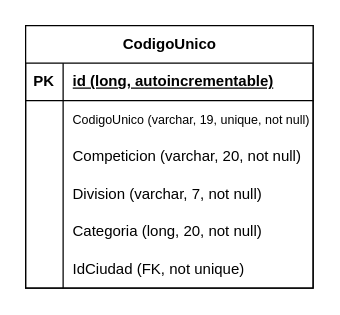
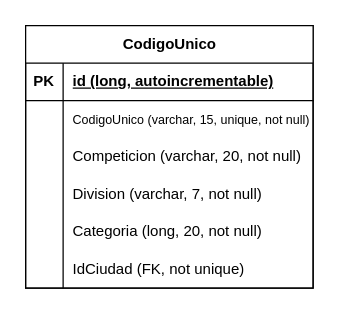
(193, 119) -> (193, 119)
